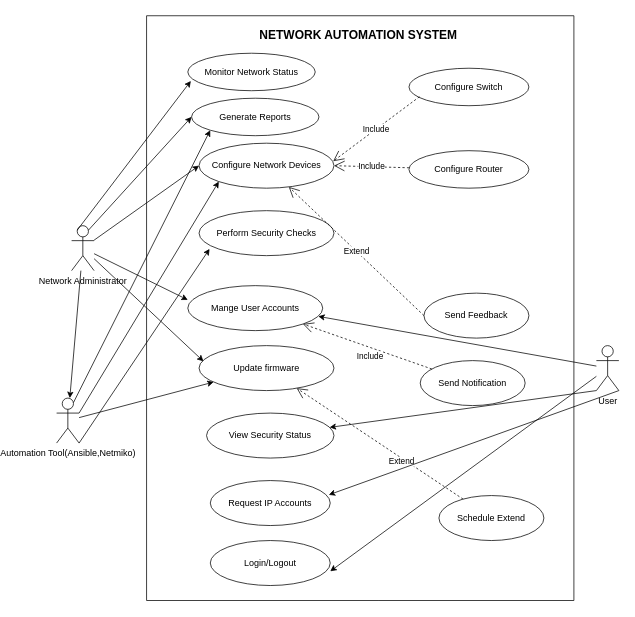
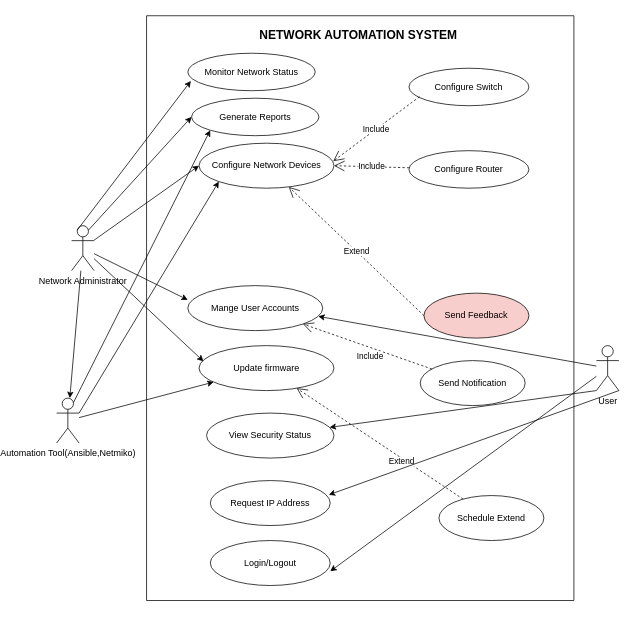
(267, 233) -> none
(477, 315) -> (477, 315)
(143, 348) -> none
(270, 503) -> (270, 503)
